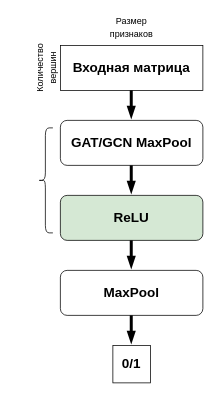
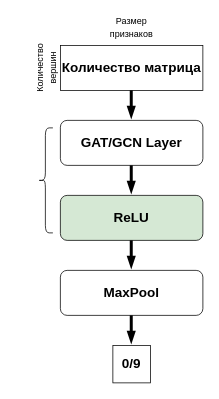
(132, 68) -> (132, 68)
(132, 143) -> (132, 143)
(132, 364) -> (132, 364)
